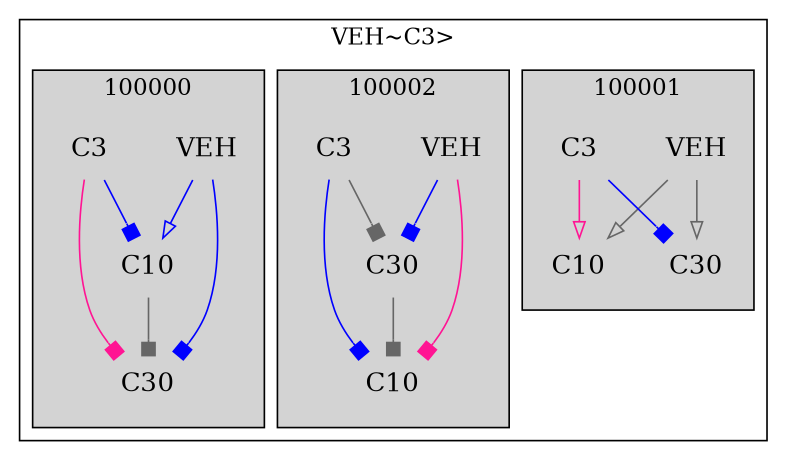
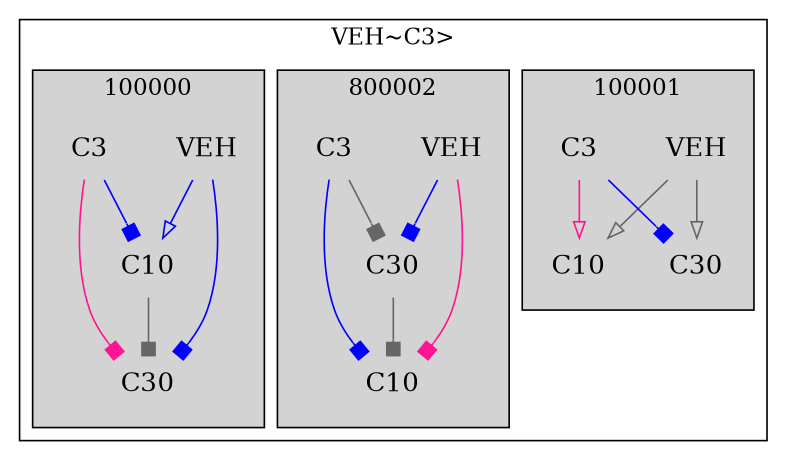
(393, 89) -> (393, 89)
